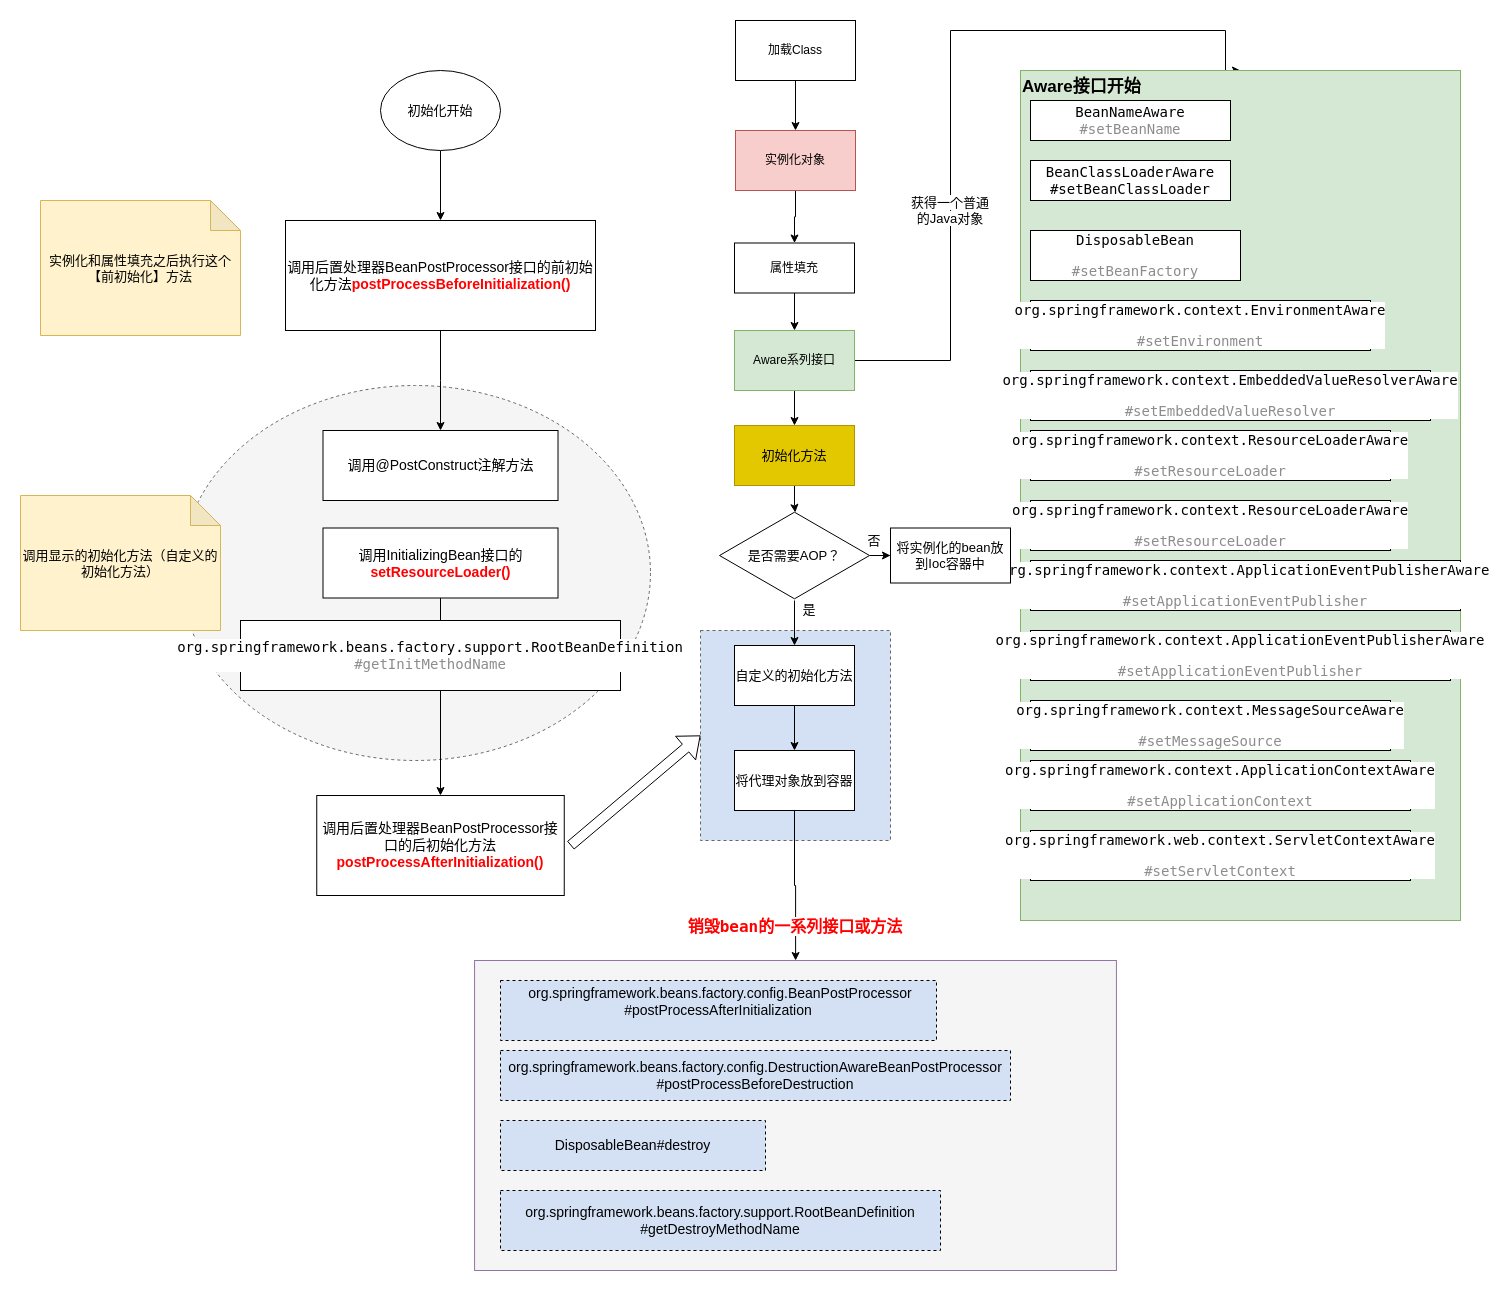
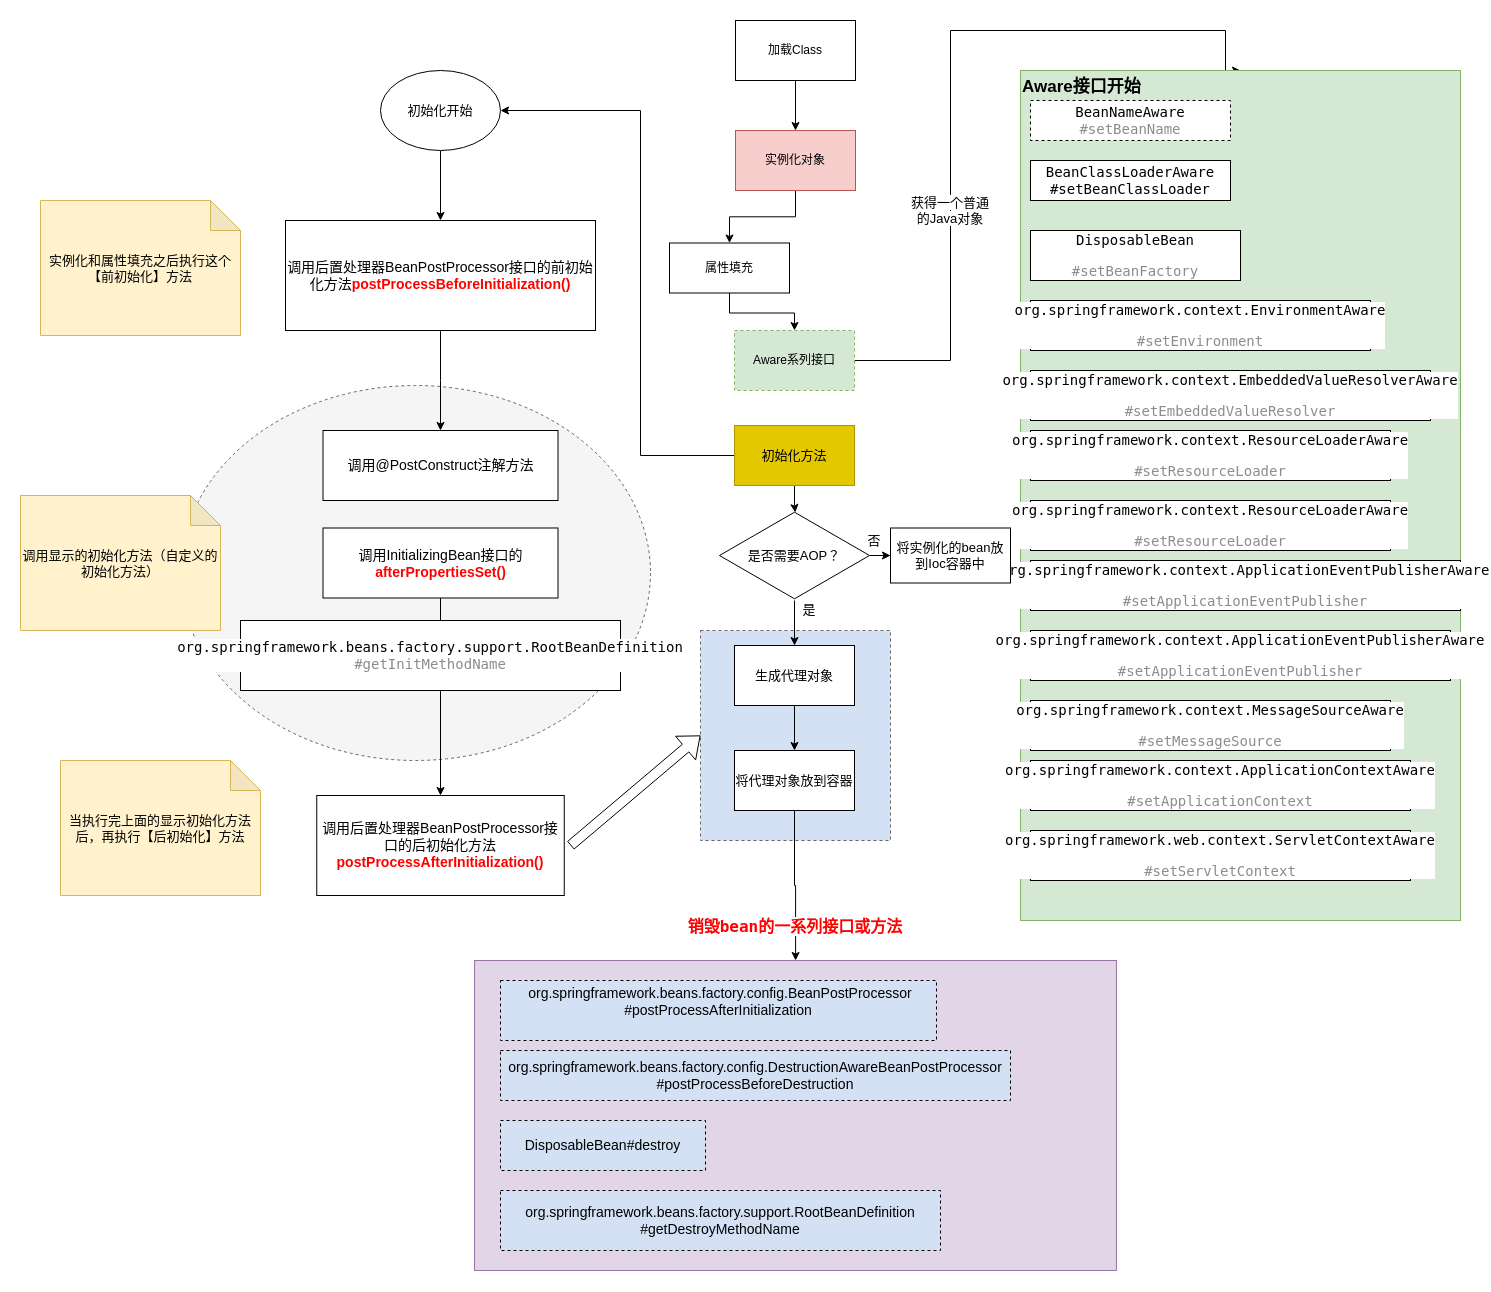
(1131, 121) -> (1131, 121)
none -> (641, 264)
(795, 268) -> (730, 268)
(795, 361) -> (795, 361)
(795, 410) -> none
(441, 564) -> (441, 564)
(795, 676) -> (795, 676)
none -> (161, 828)
(796, 1116) -> (796, 1116)
(633, 1146) -> (603, 1146)
